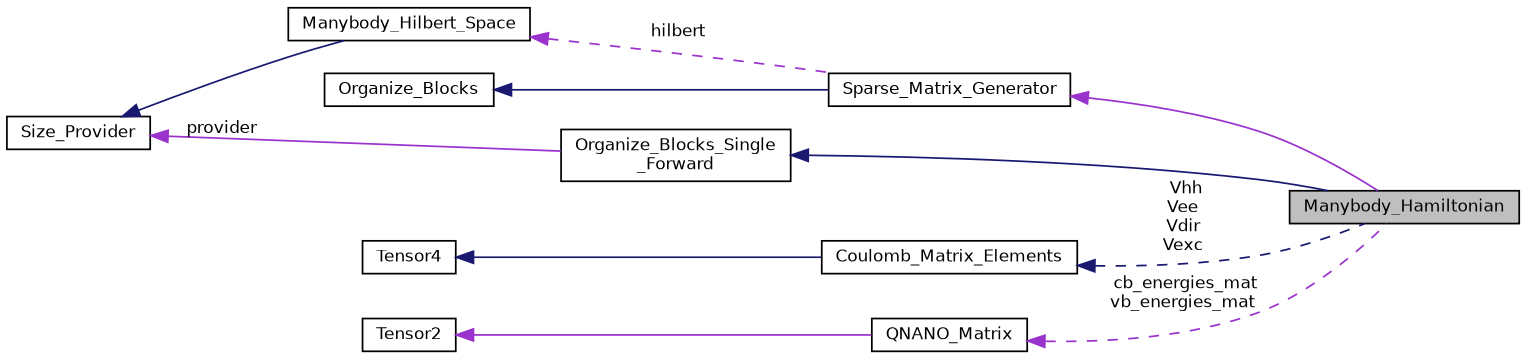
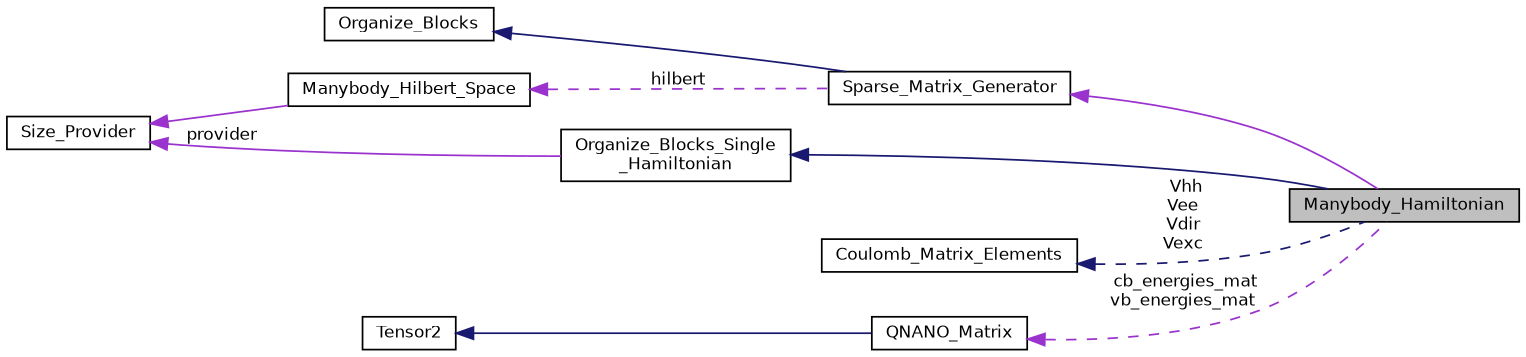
(240, 73) -> (228, 113)
(676, 155) -> (676, 155)
(409, 257) -> none
(672, 335) -> (672, 333)
